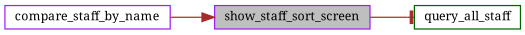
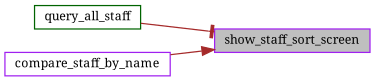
(389, 17) -> (174, 27)
